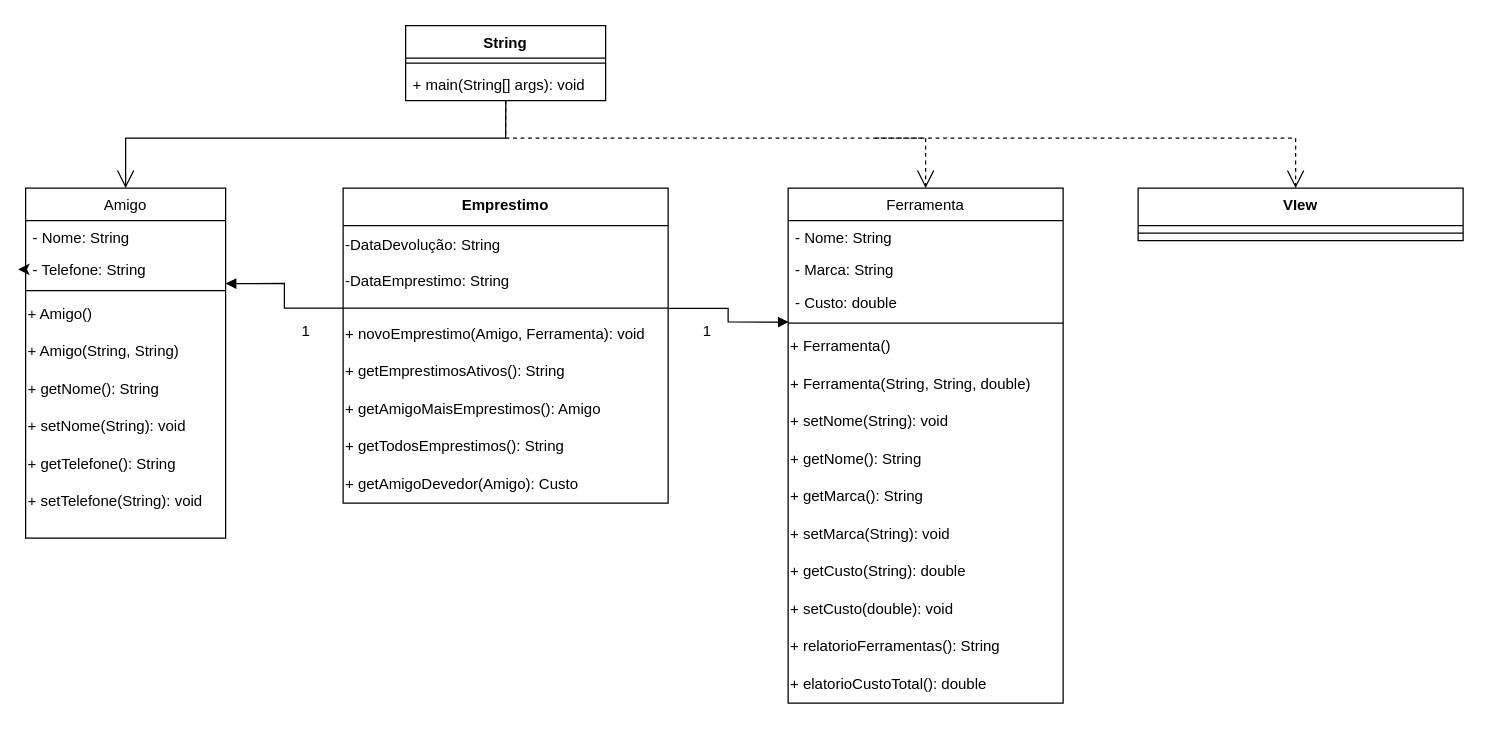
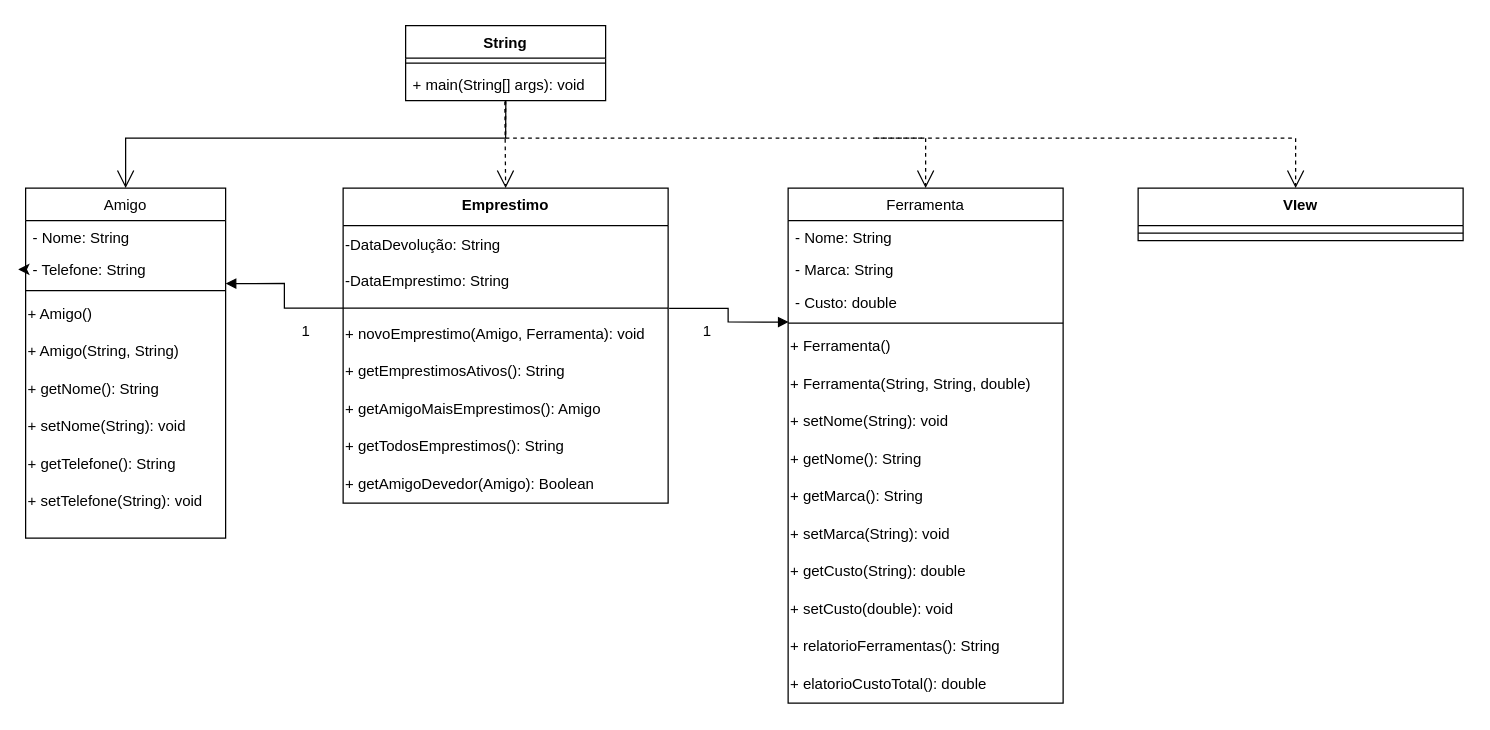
none -> (505, 163)
(466, 484) -> (473, 484)
